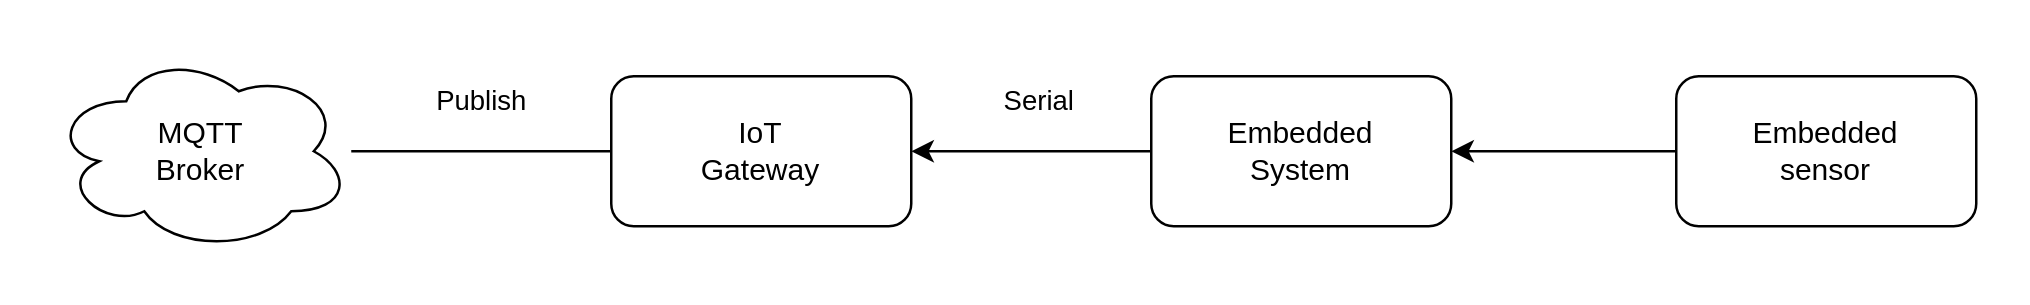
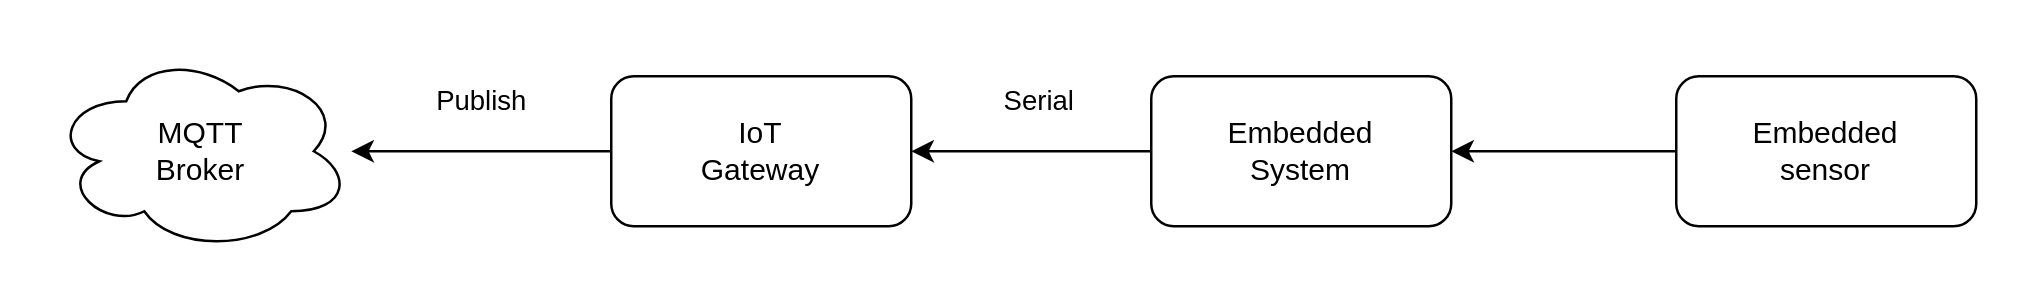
(361, 151) -> (369, 151)
